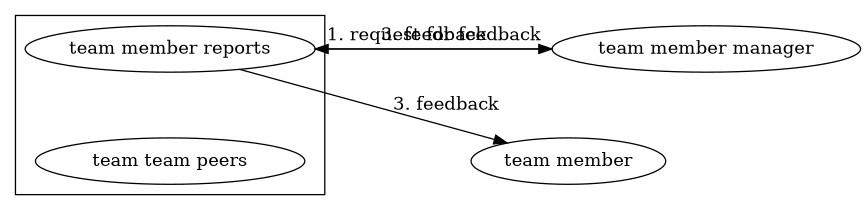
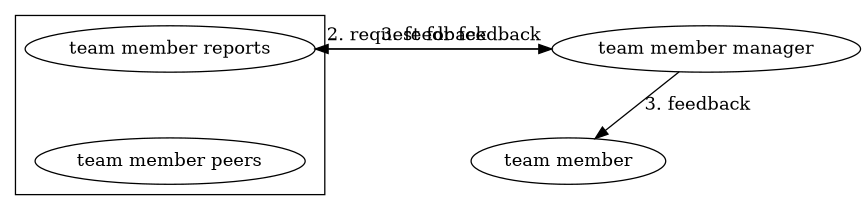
(434, 35) -> (434, 35)
(367, 104) -> (642, 101)
(170, 161) -> (170, 161)
